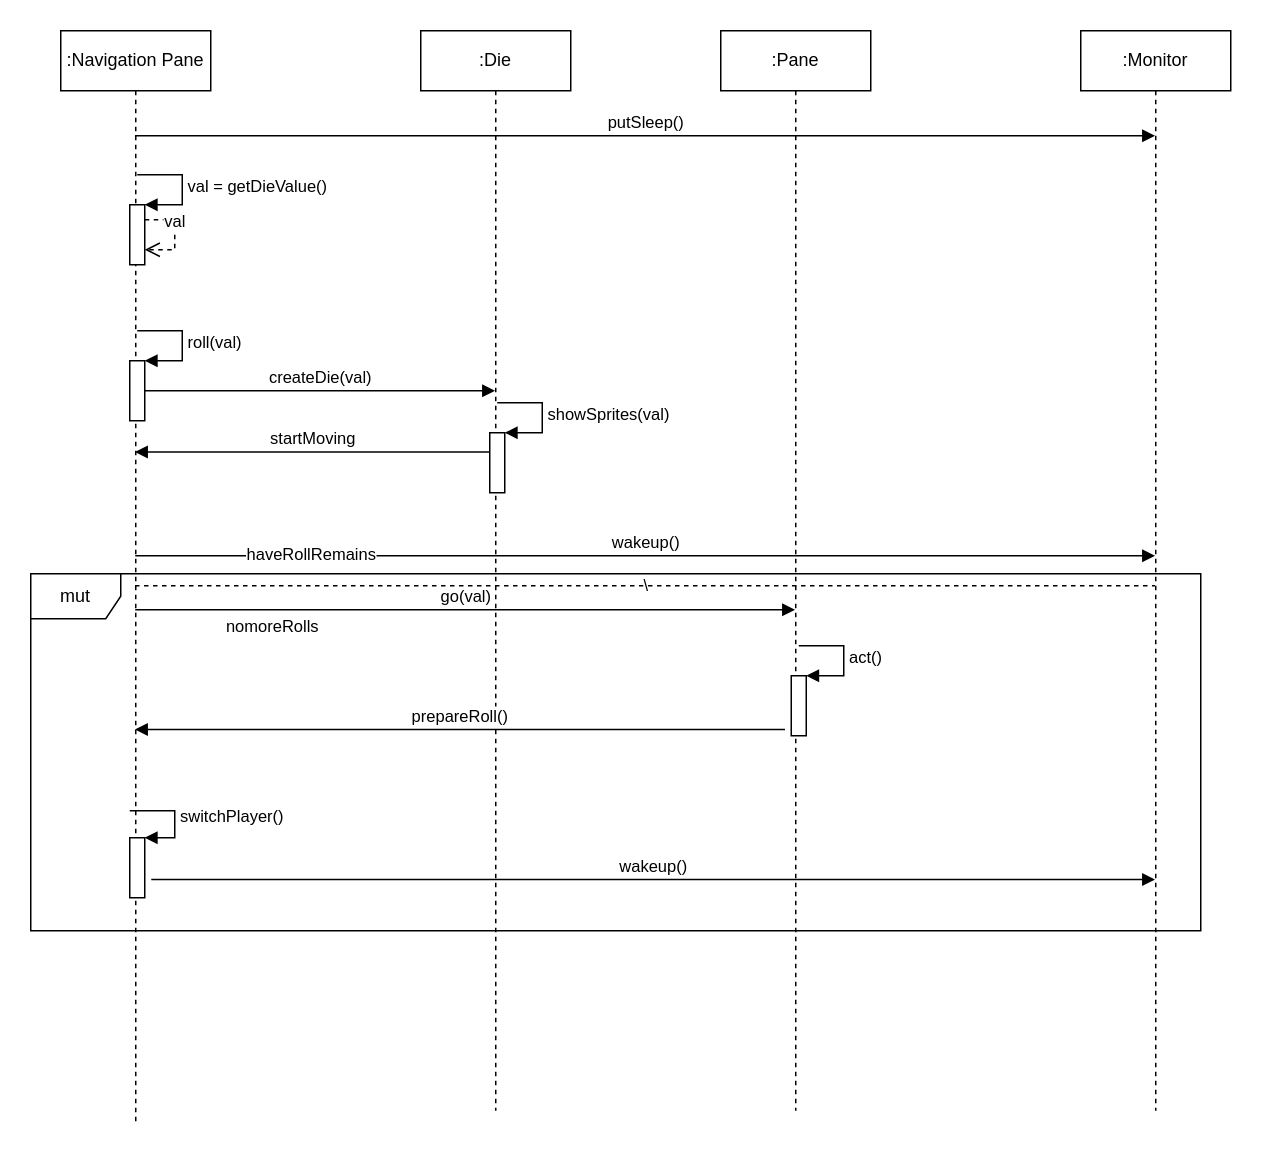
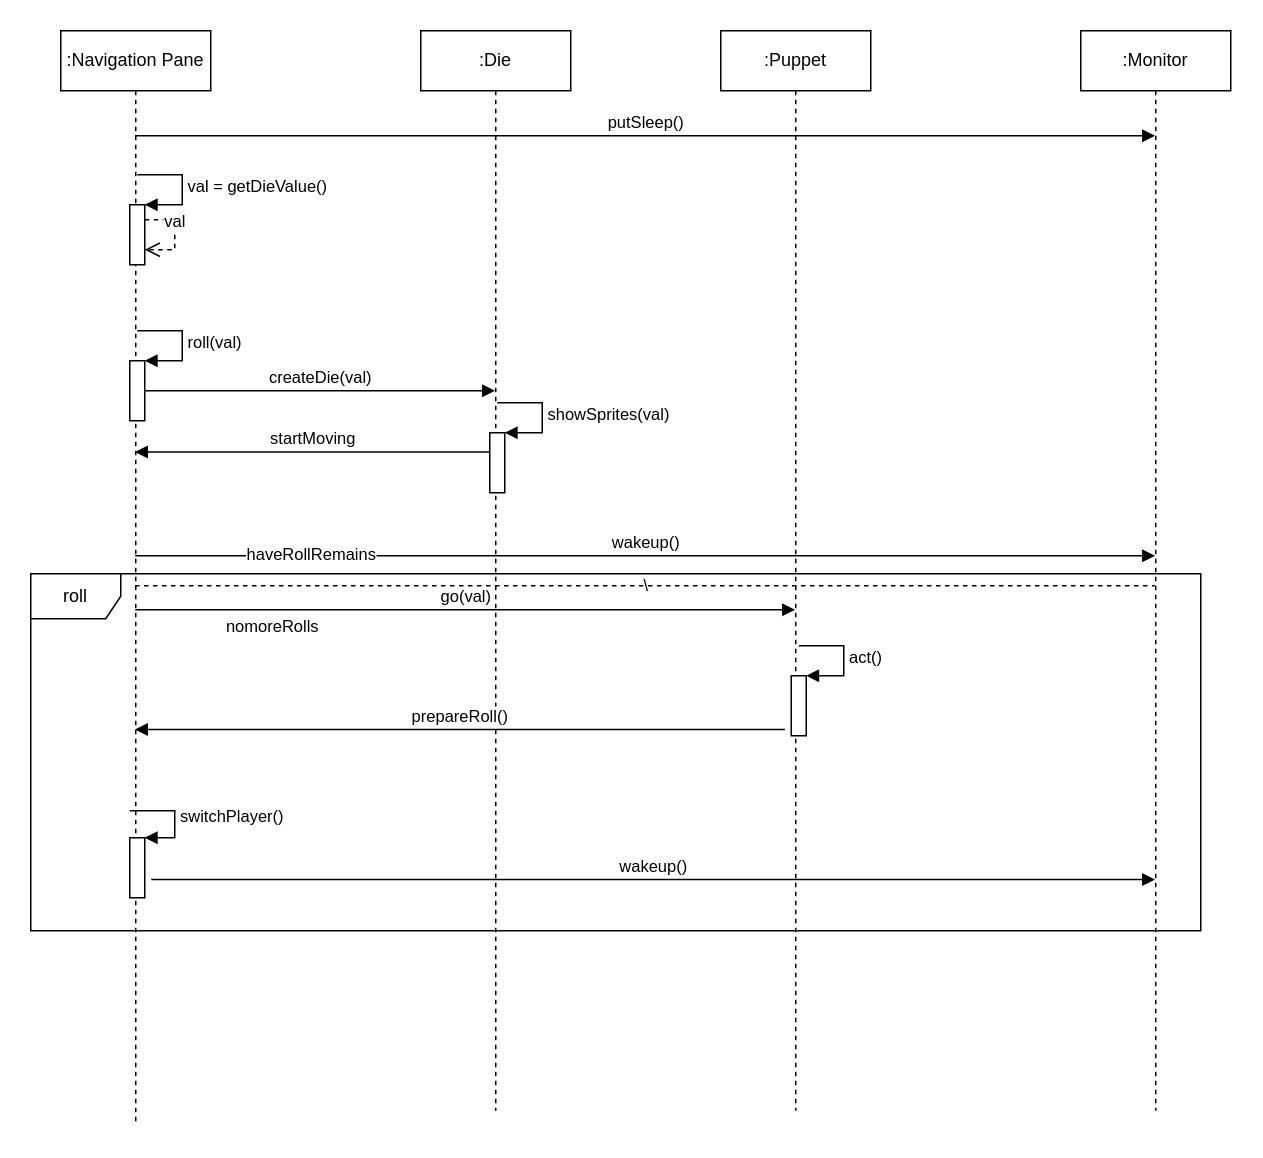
(796, 61) -> (796, 61)
(76, 596) -> (76, 596)
